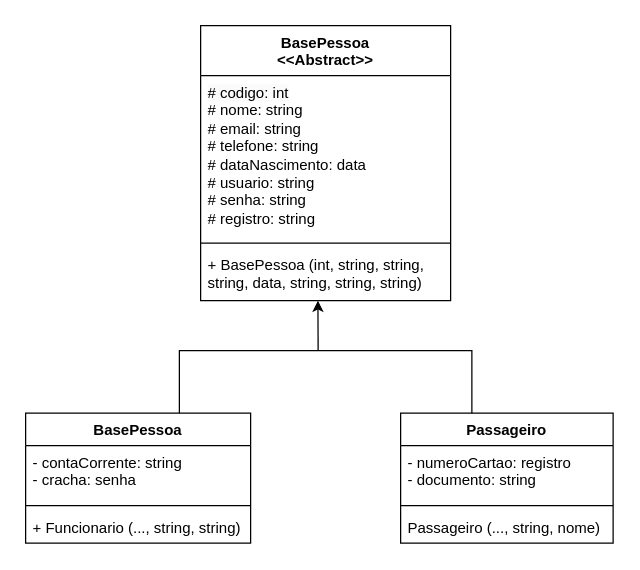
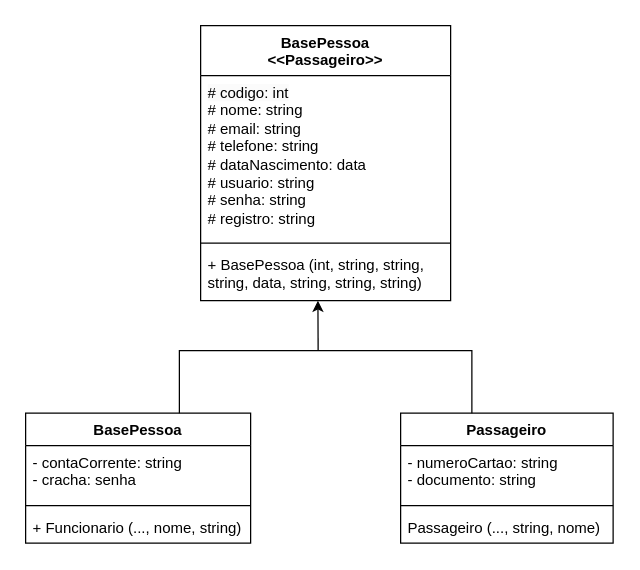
(326, 52) -> (326, 52)
(501, 472) -> (493, 472)
(139, 537) -> (139, 537)
